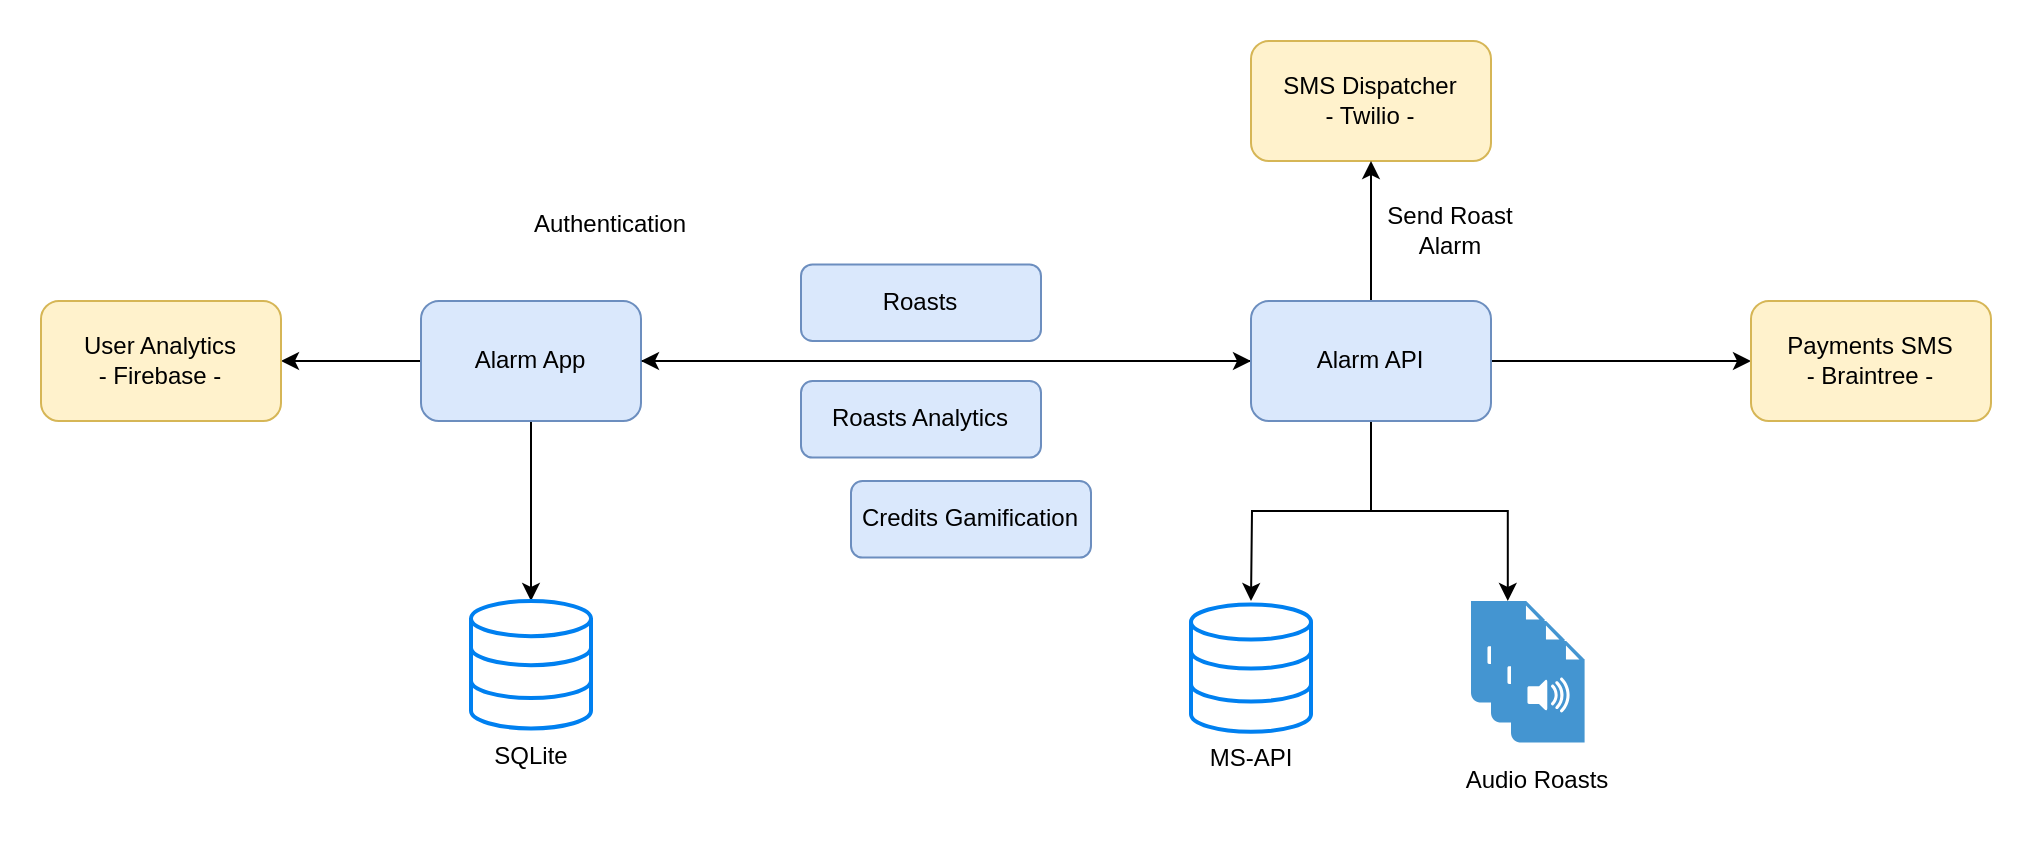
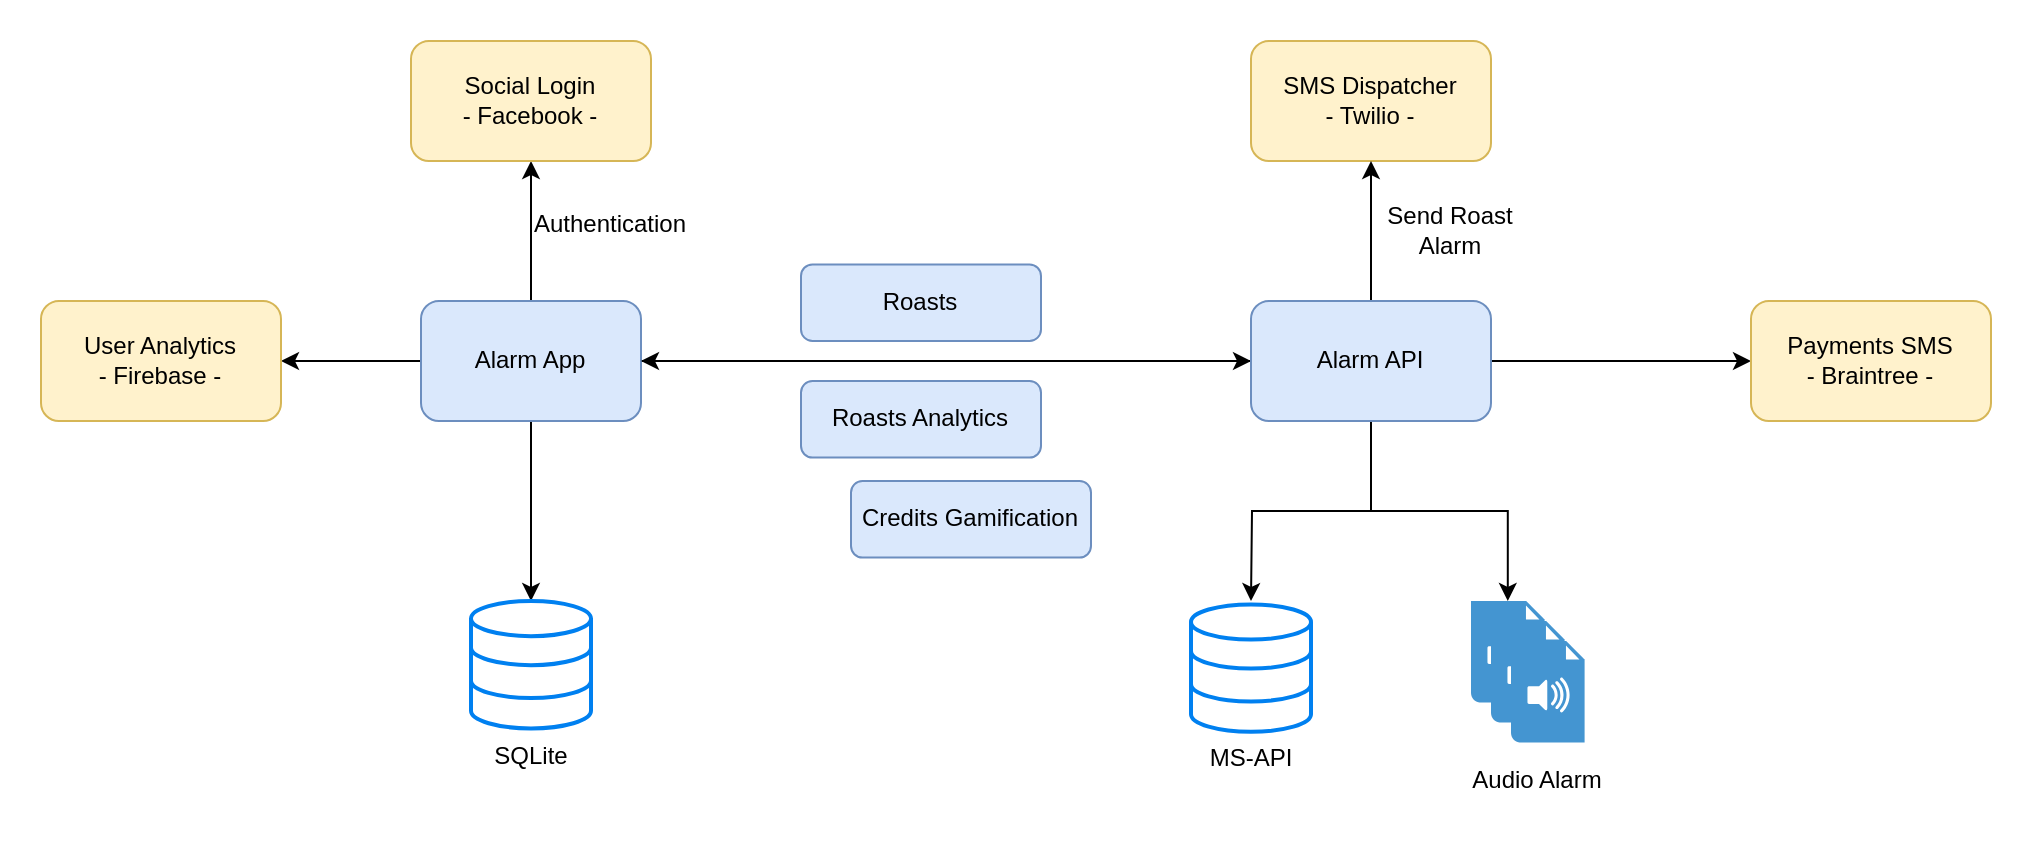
none -> (531, 101)
none -> (531, 238)
(1538, 781) -> (1538, 781)
